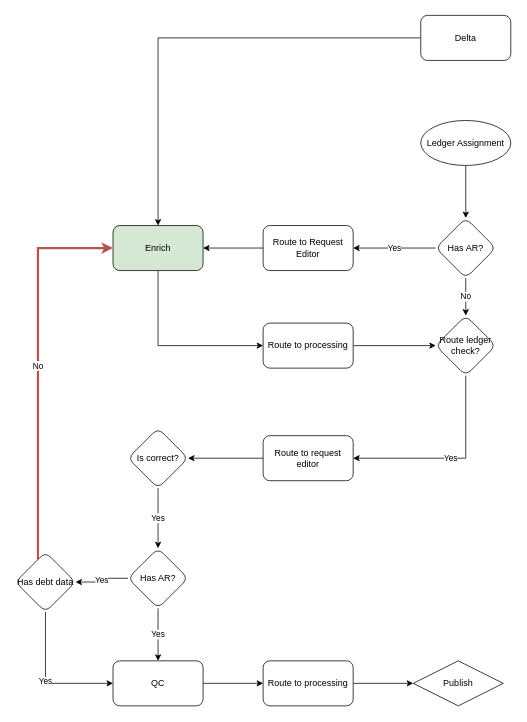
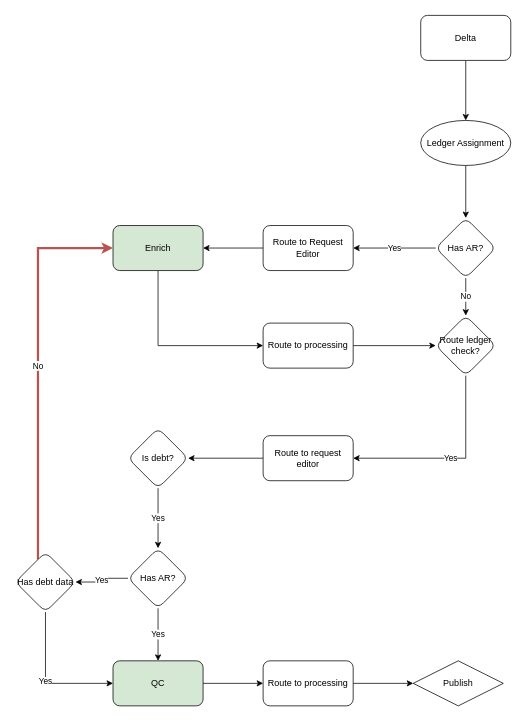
(158, 38) -> (465, 87)
(158, 458) -> (158, 458)
(158, 683) -> (158, 683)
